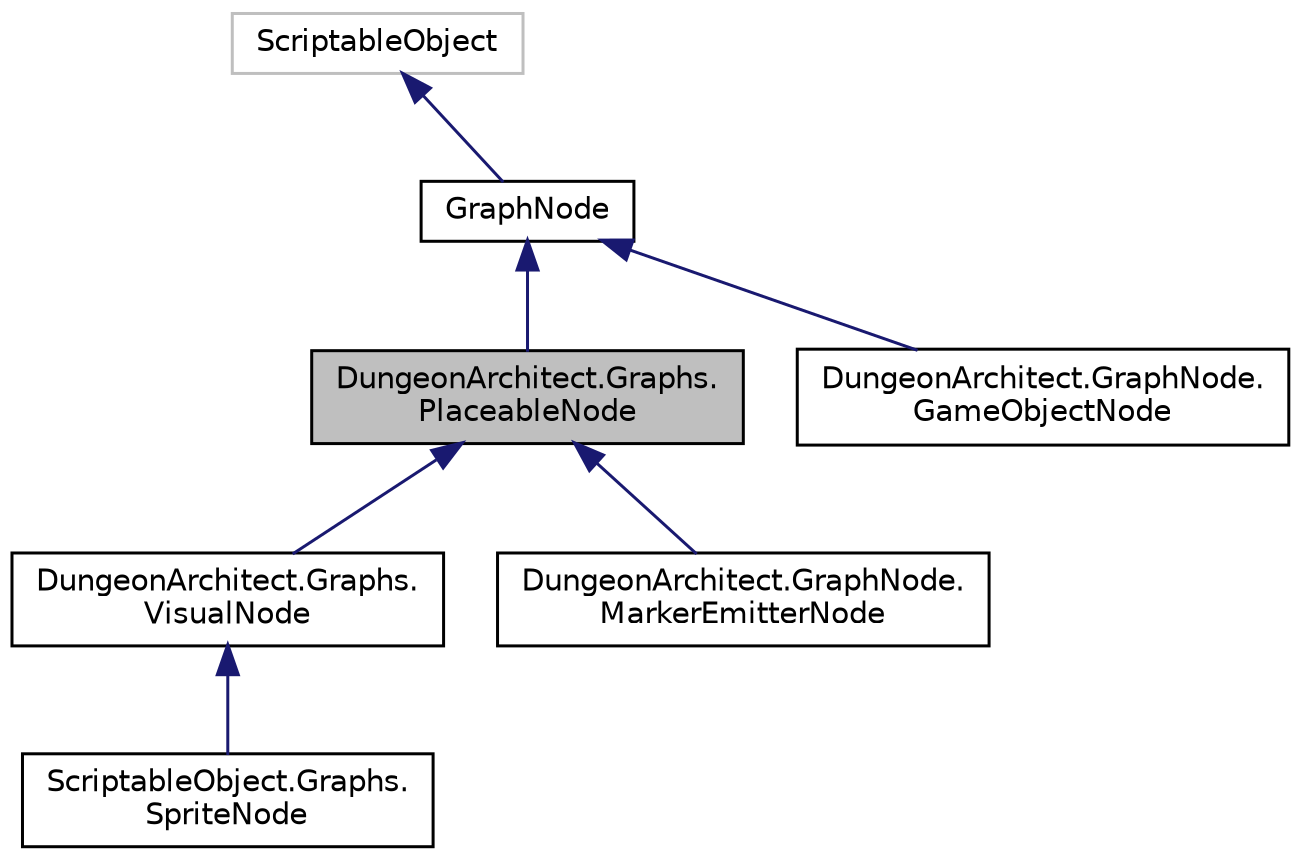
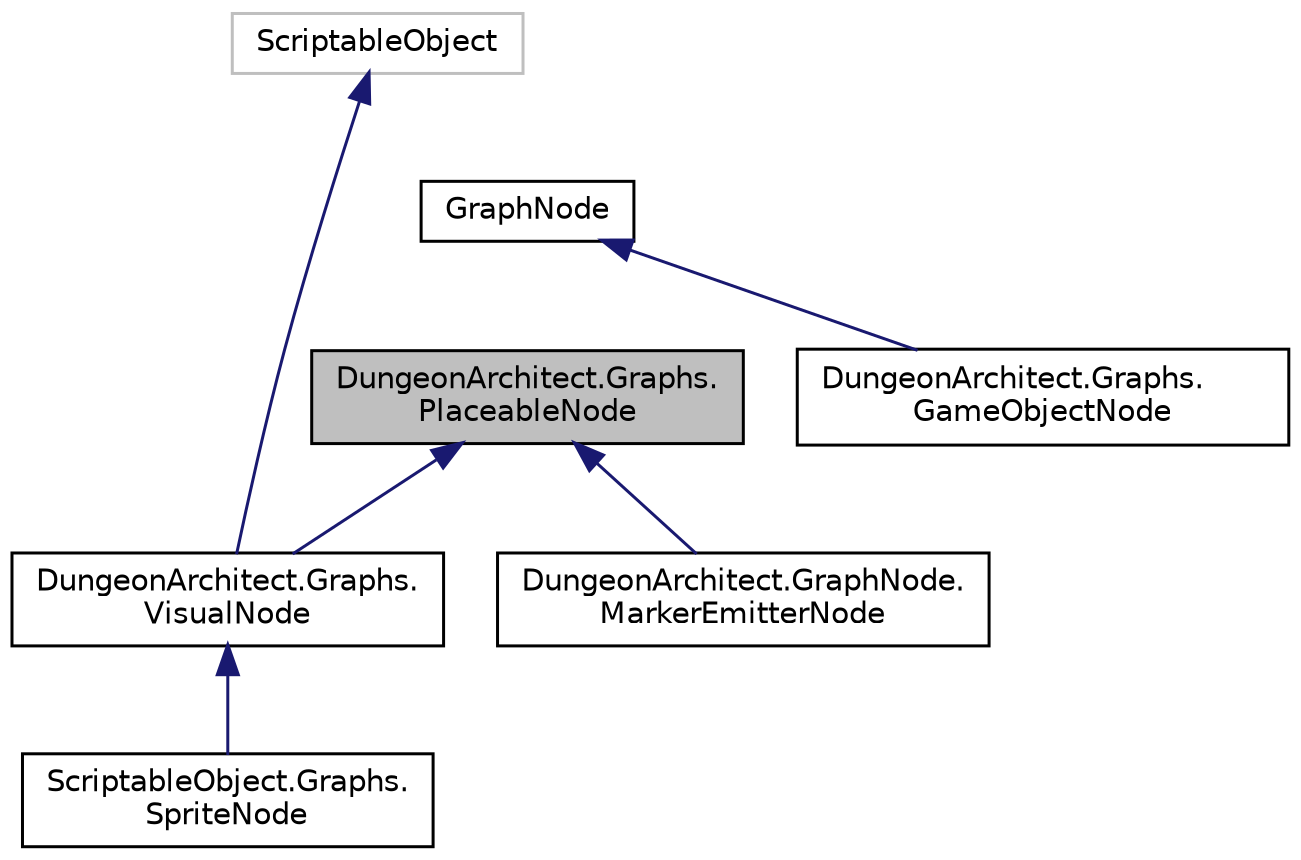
(463, 139) -> (291, 326)
(528, 311) -> none
(1043, 397) -> (1043, 397)
